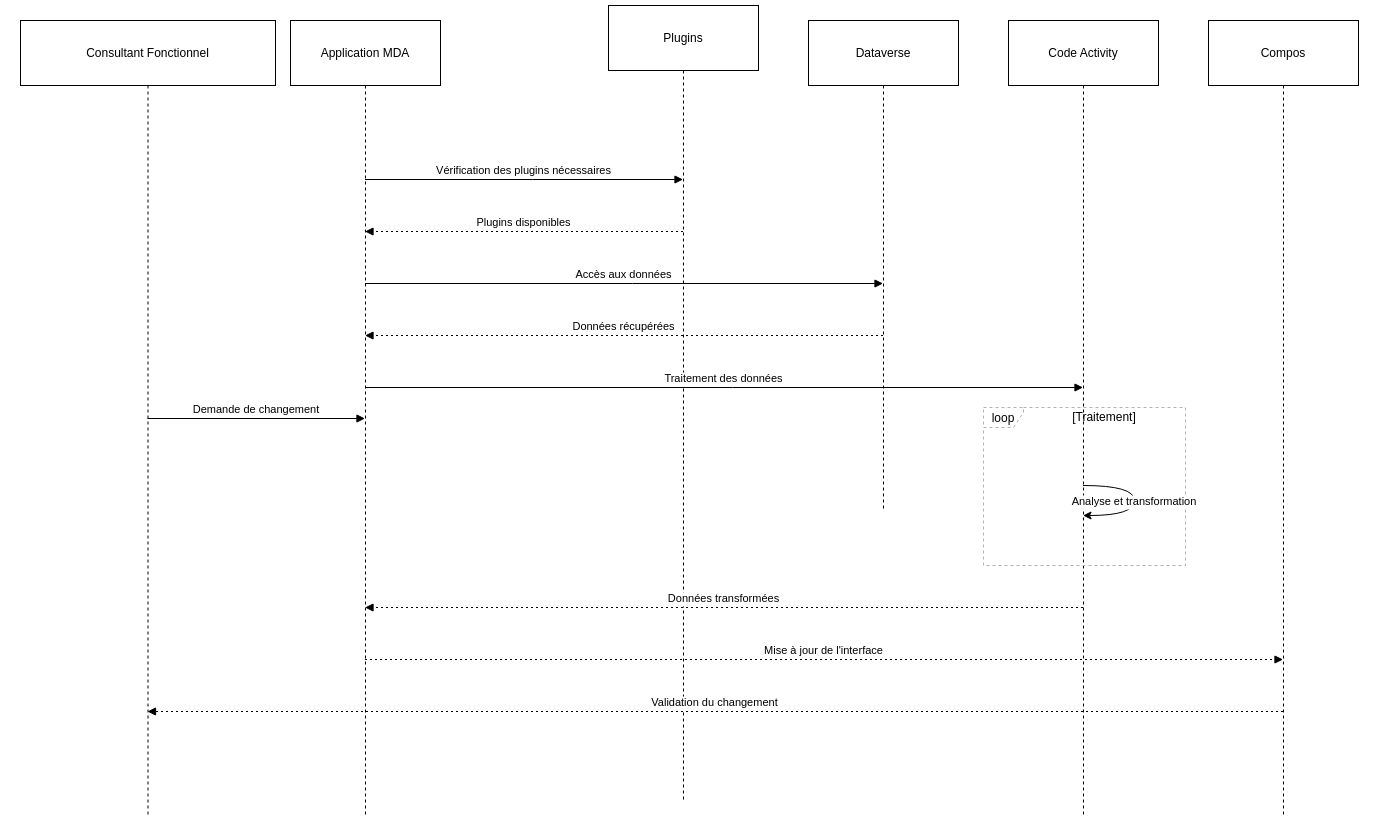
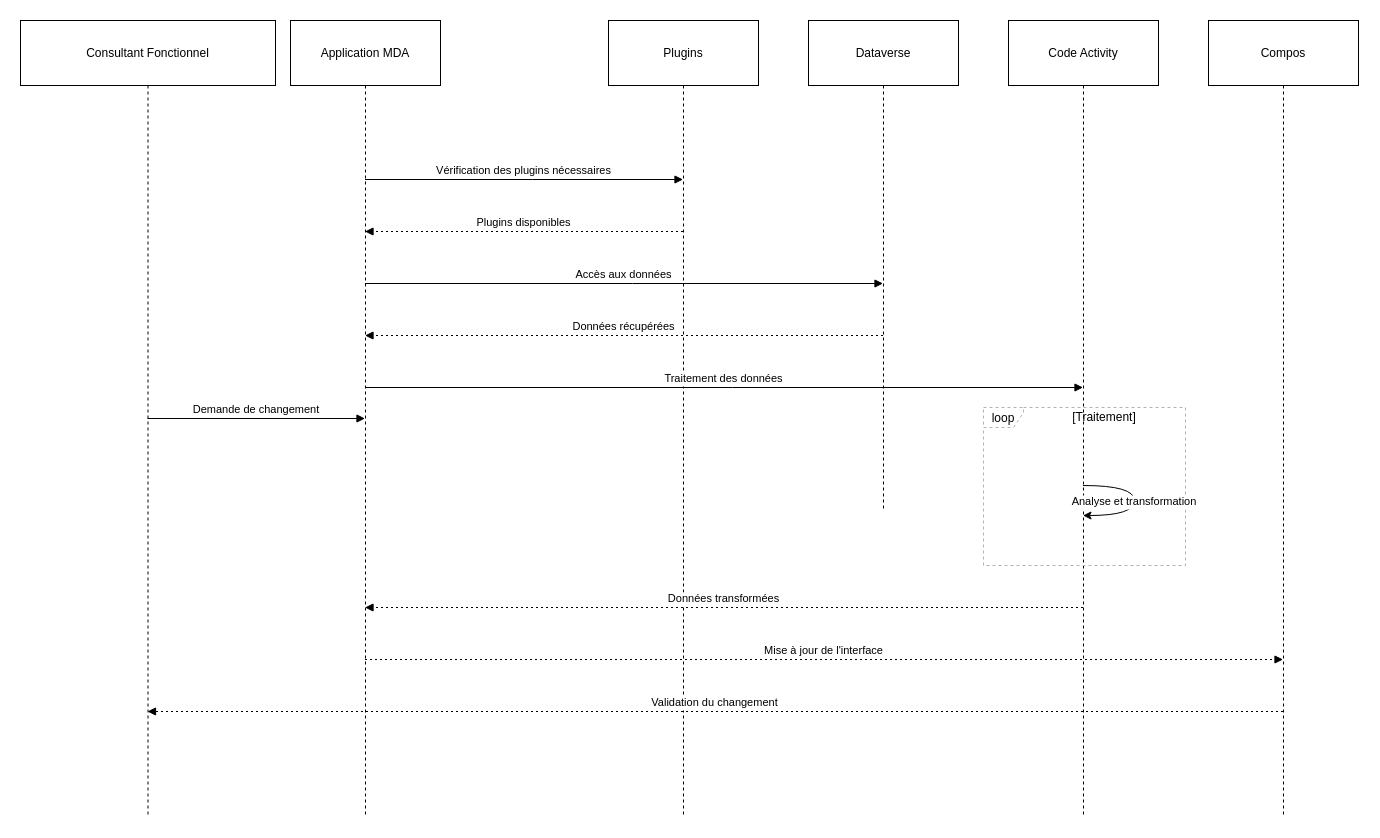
(684, 404) -> (684, 419)
